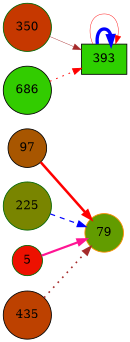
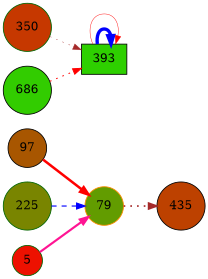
(62, 42) -> (62, 42)
(65, 275) -> (136, 206)
